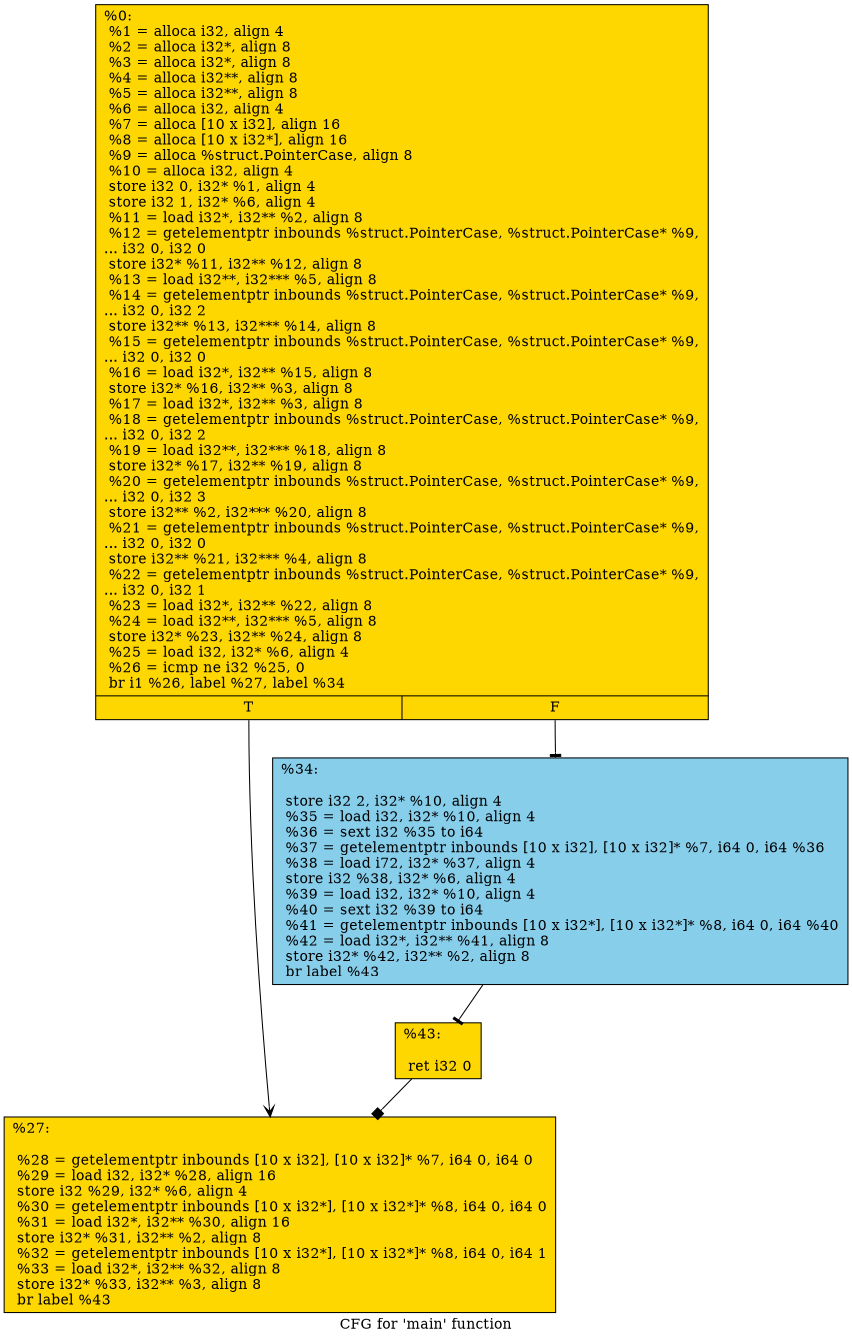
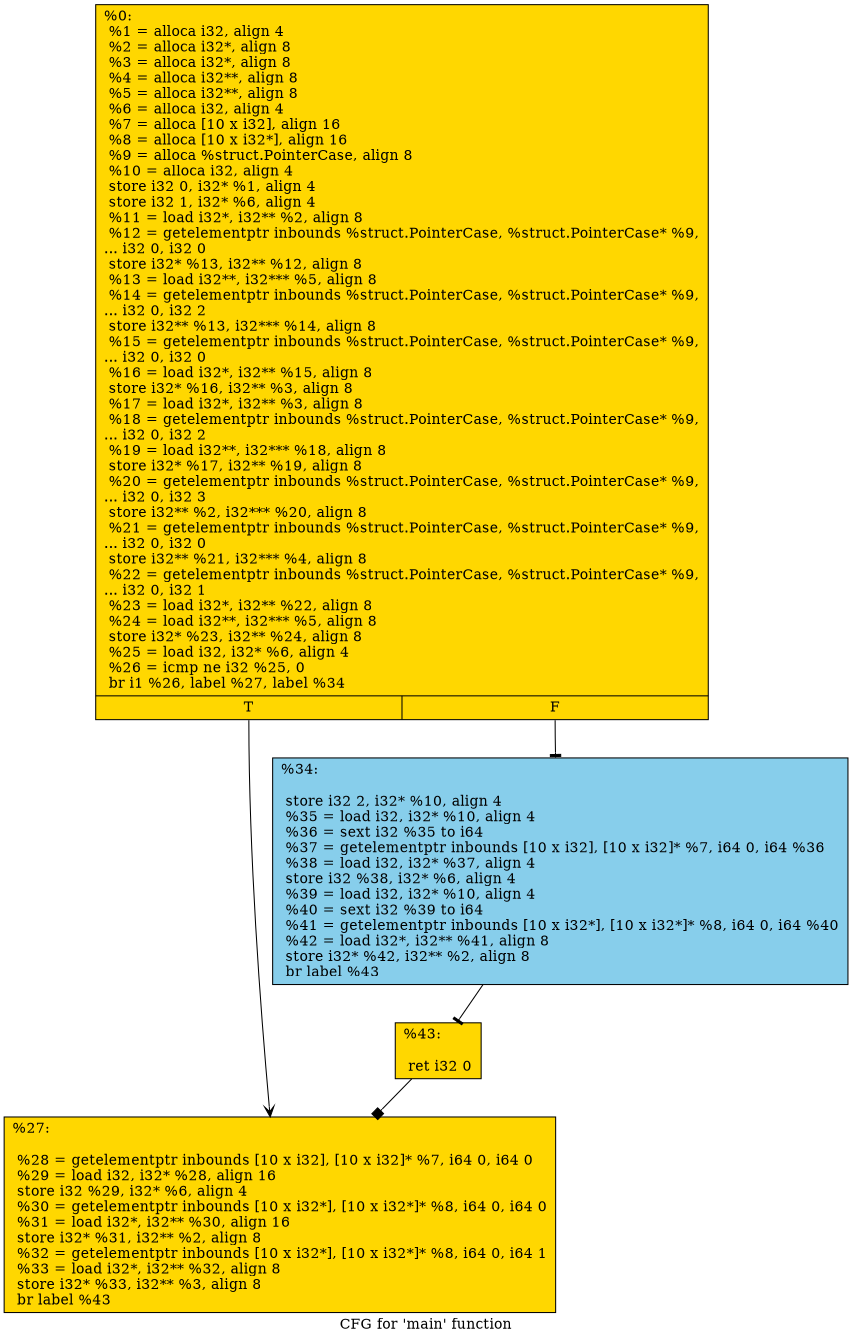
(233, 264) -> (233, 264)
(409, 863) -> (409, 863)
